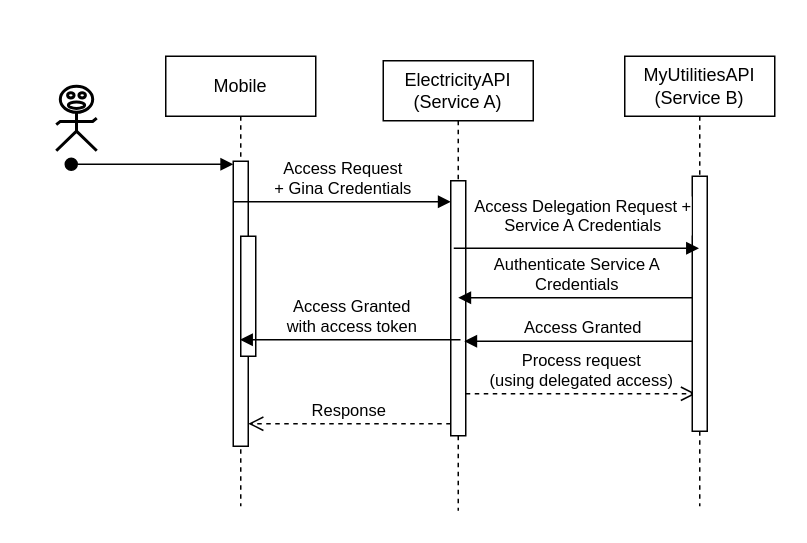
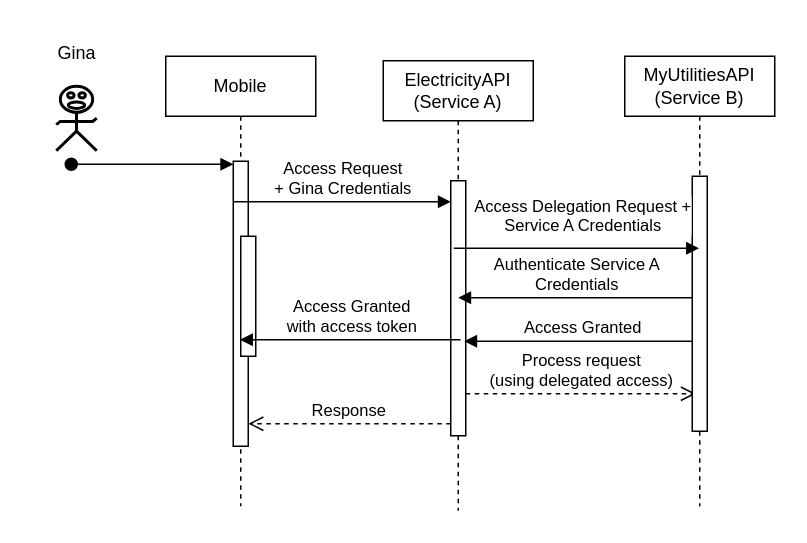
none -> (77, 53)
